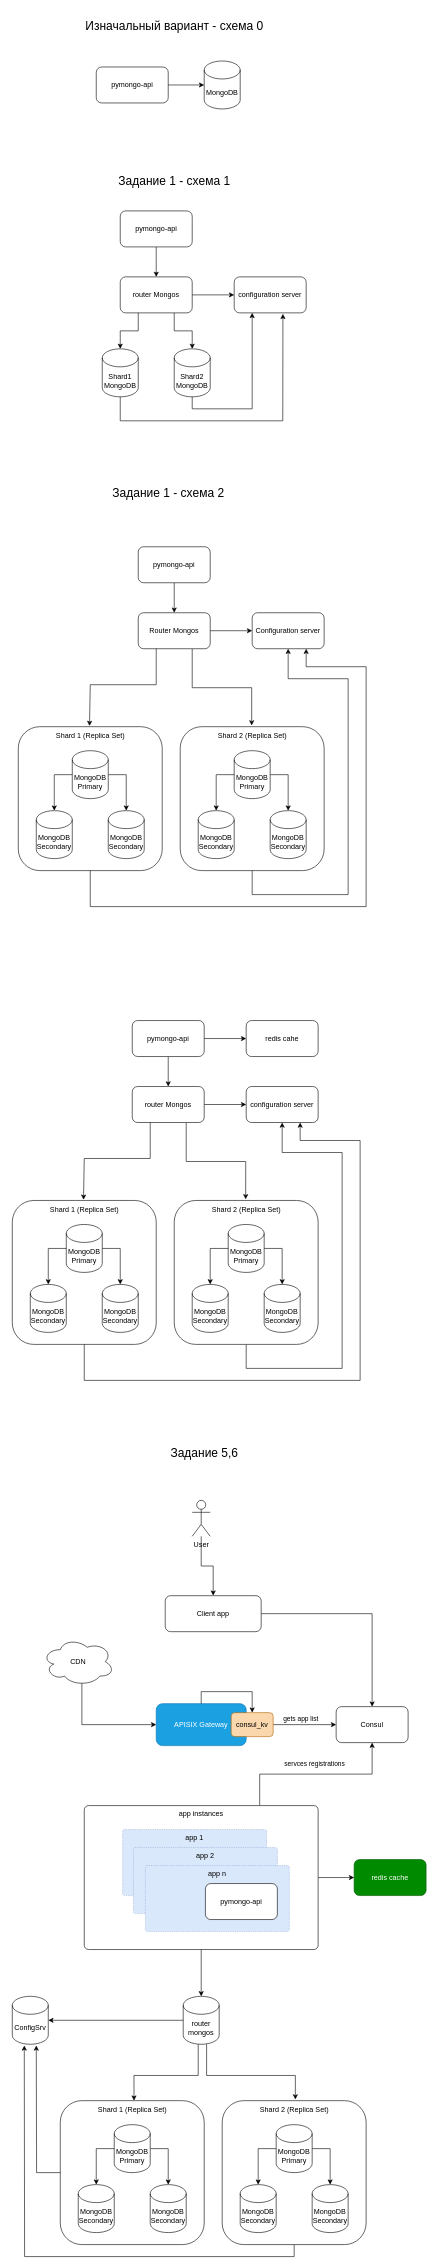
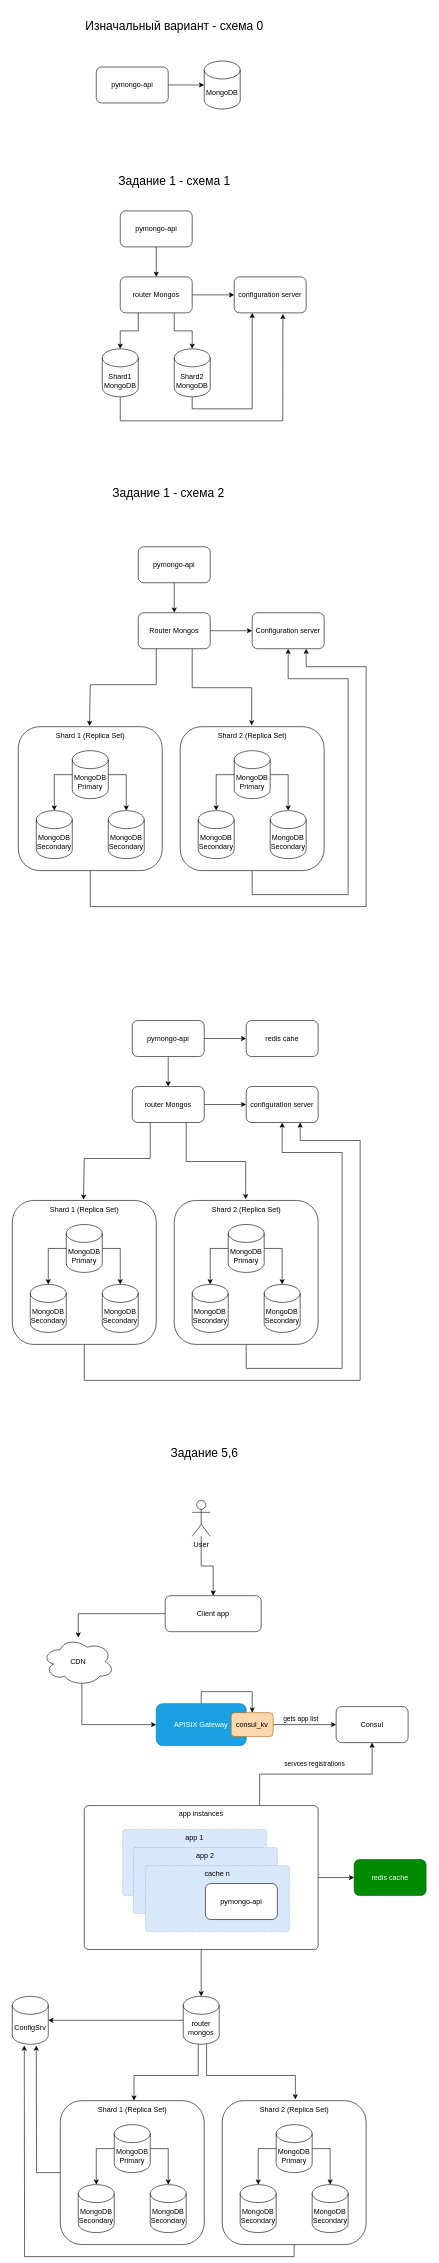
(371, 1614) -> (78, 1632)
(218, 1874) -> (218, 1874)
